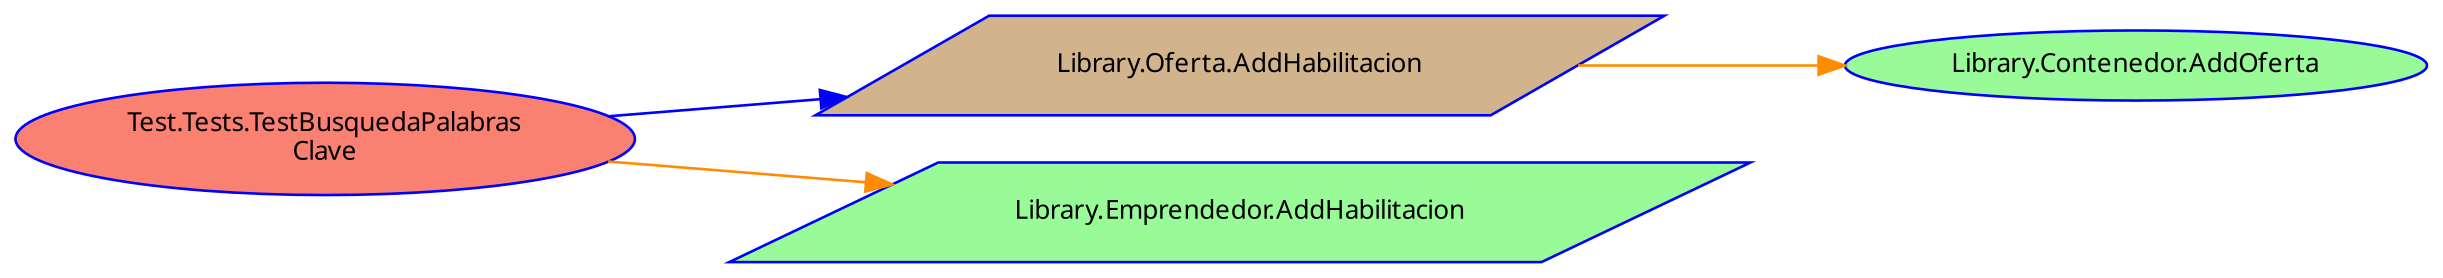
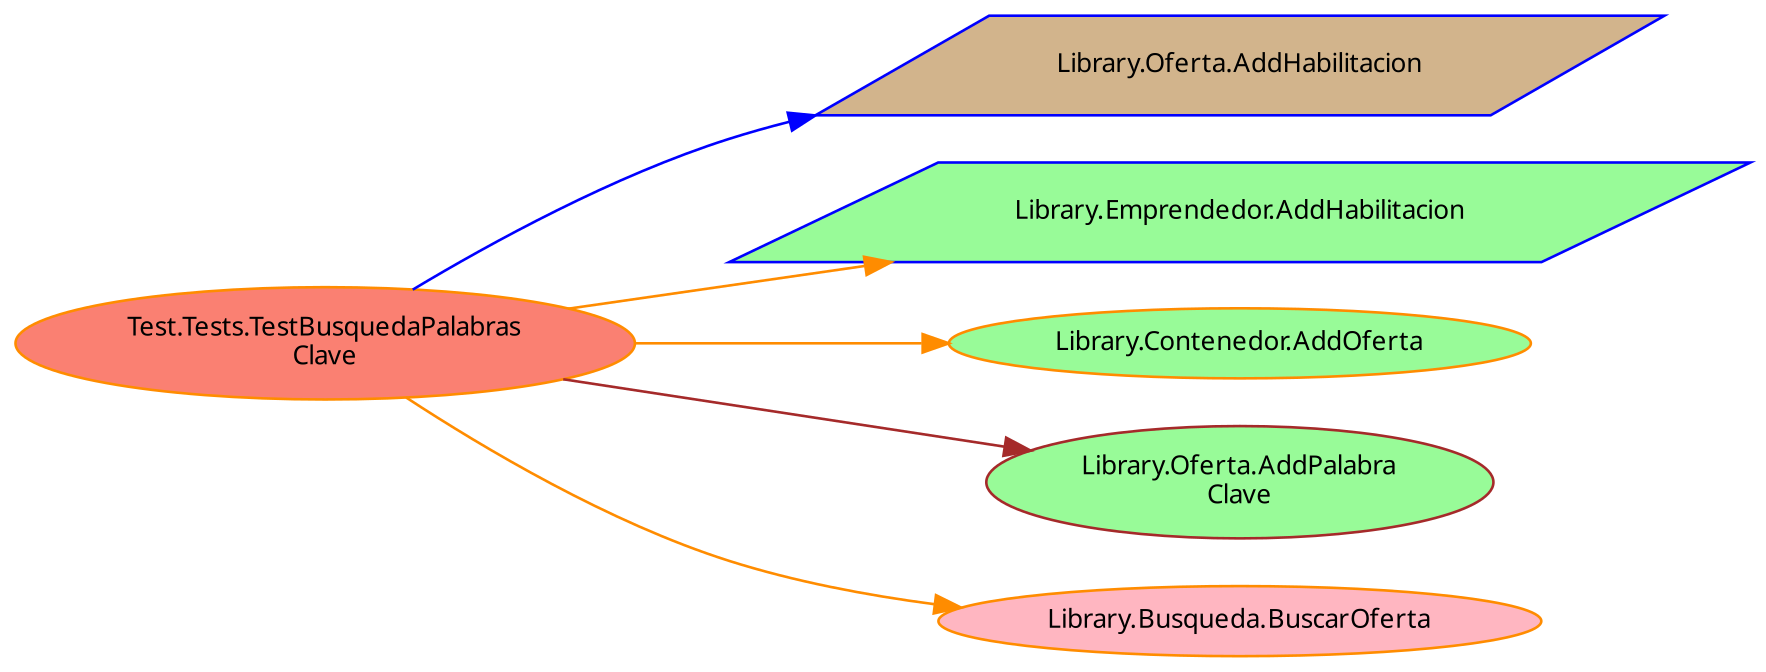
(1698, 66) -> (779, 343)
(2136, 66) -> (1240, 343)
(325, 139) -> (325, 343)
none -> (1240, 482)
none -> (1240, 621)
